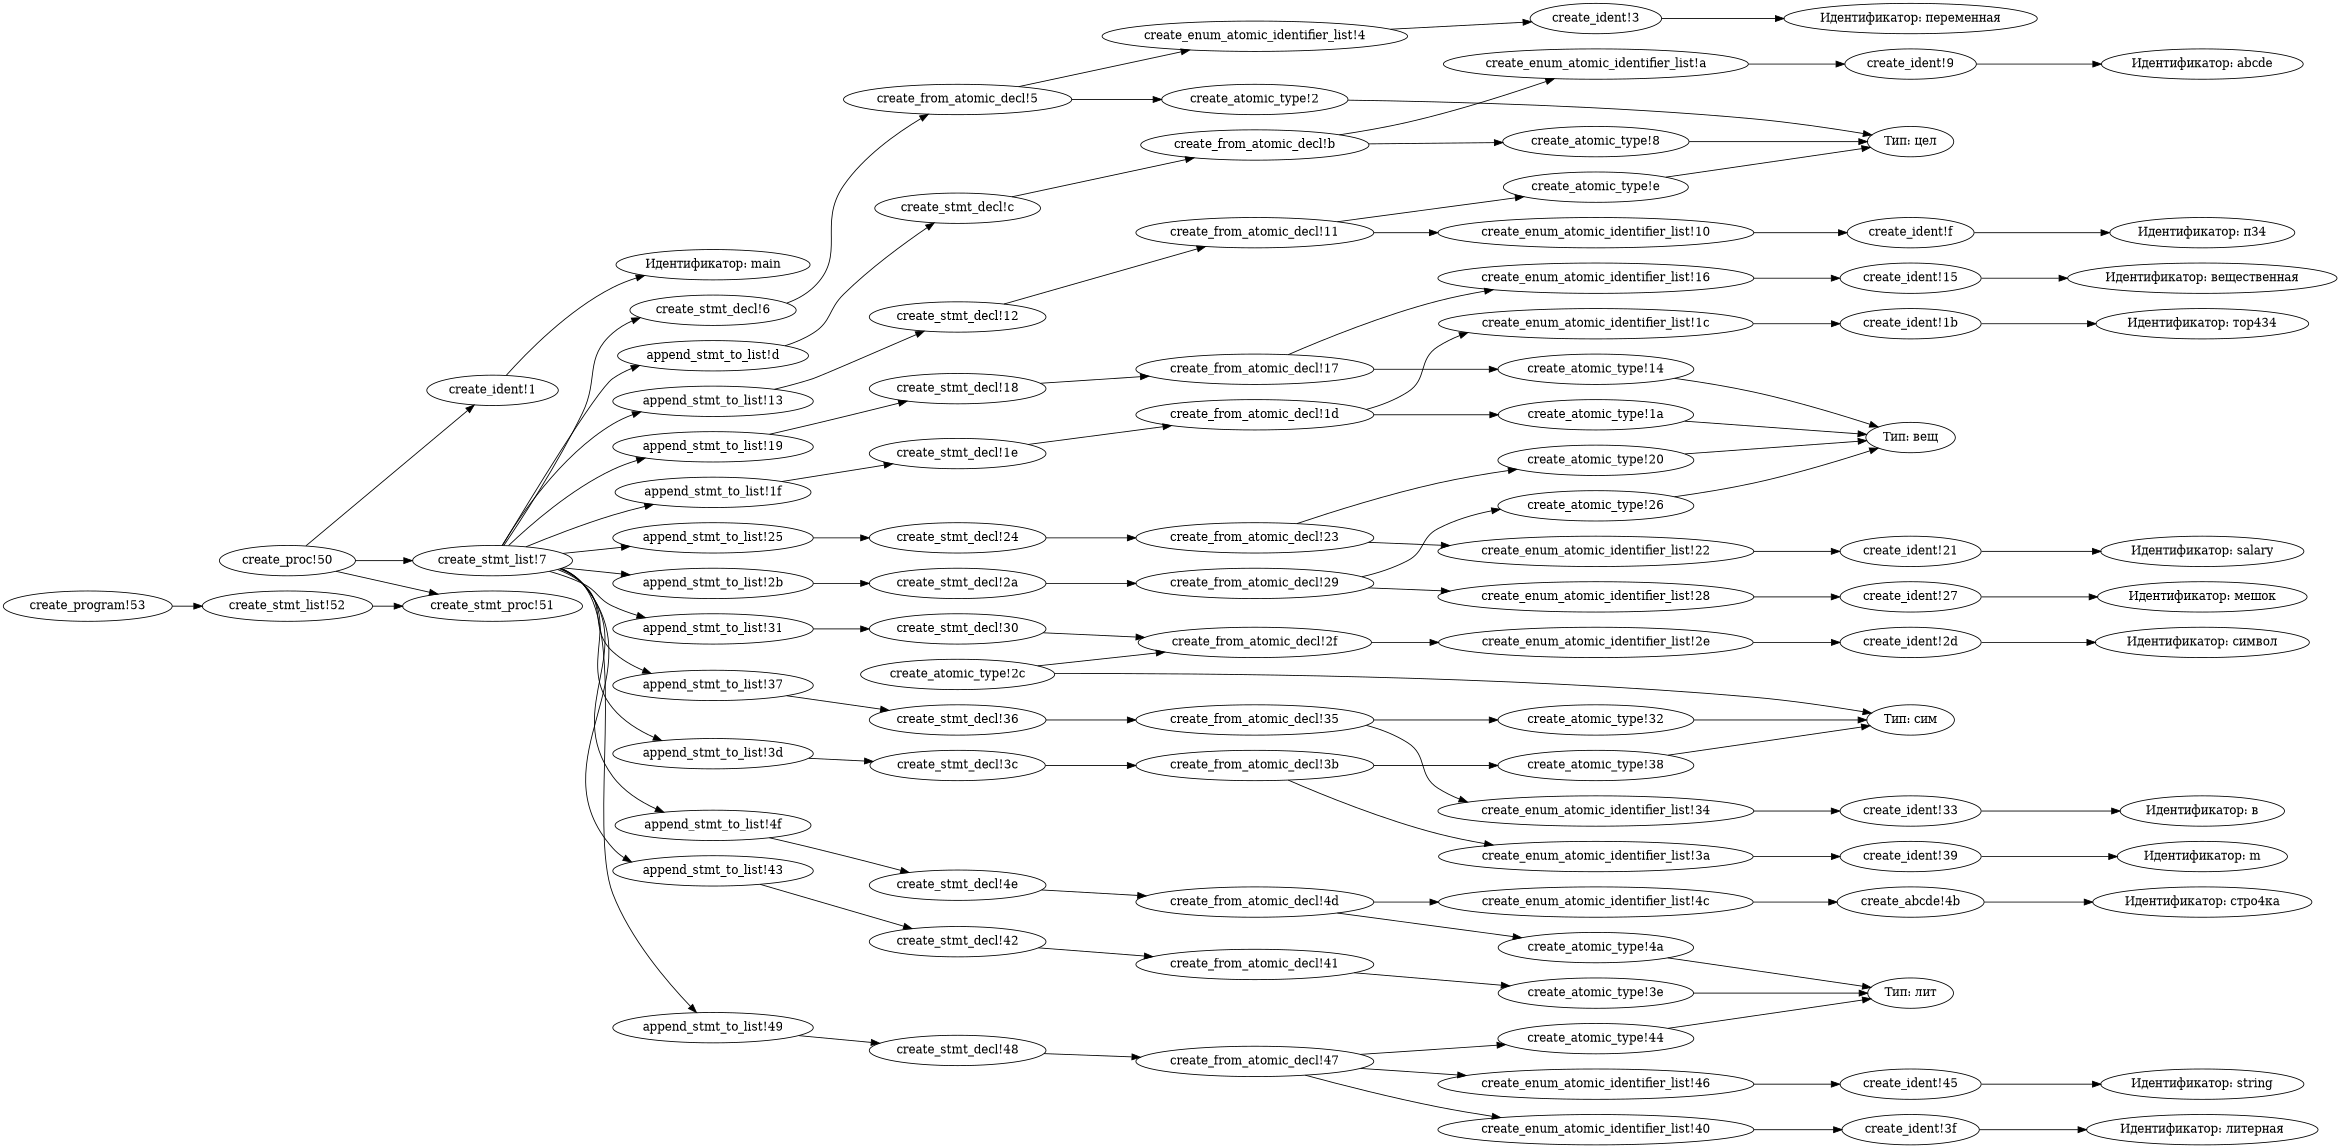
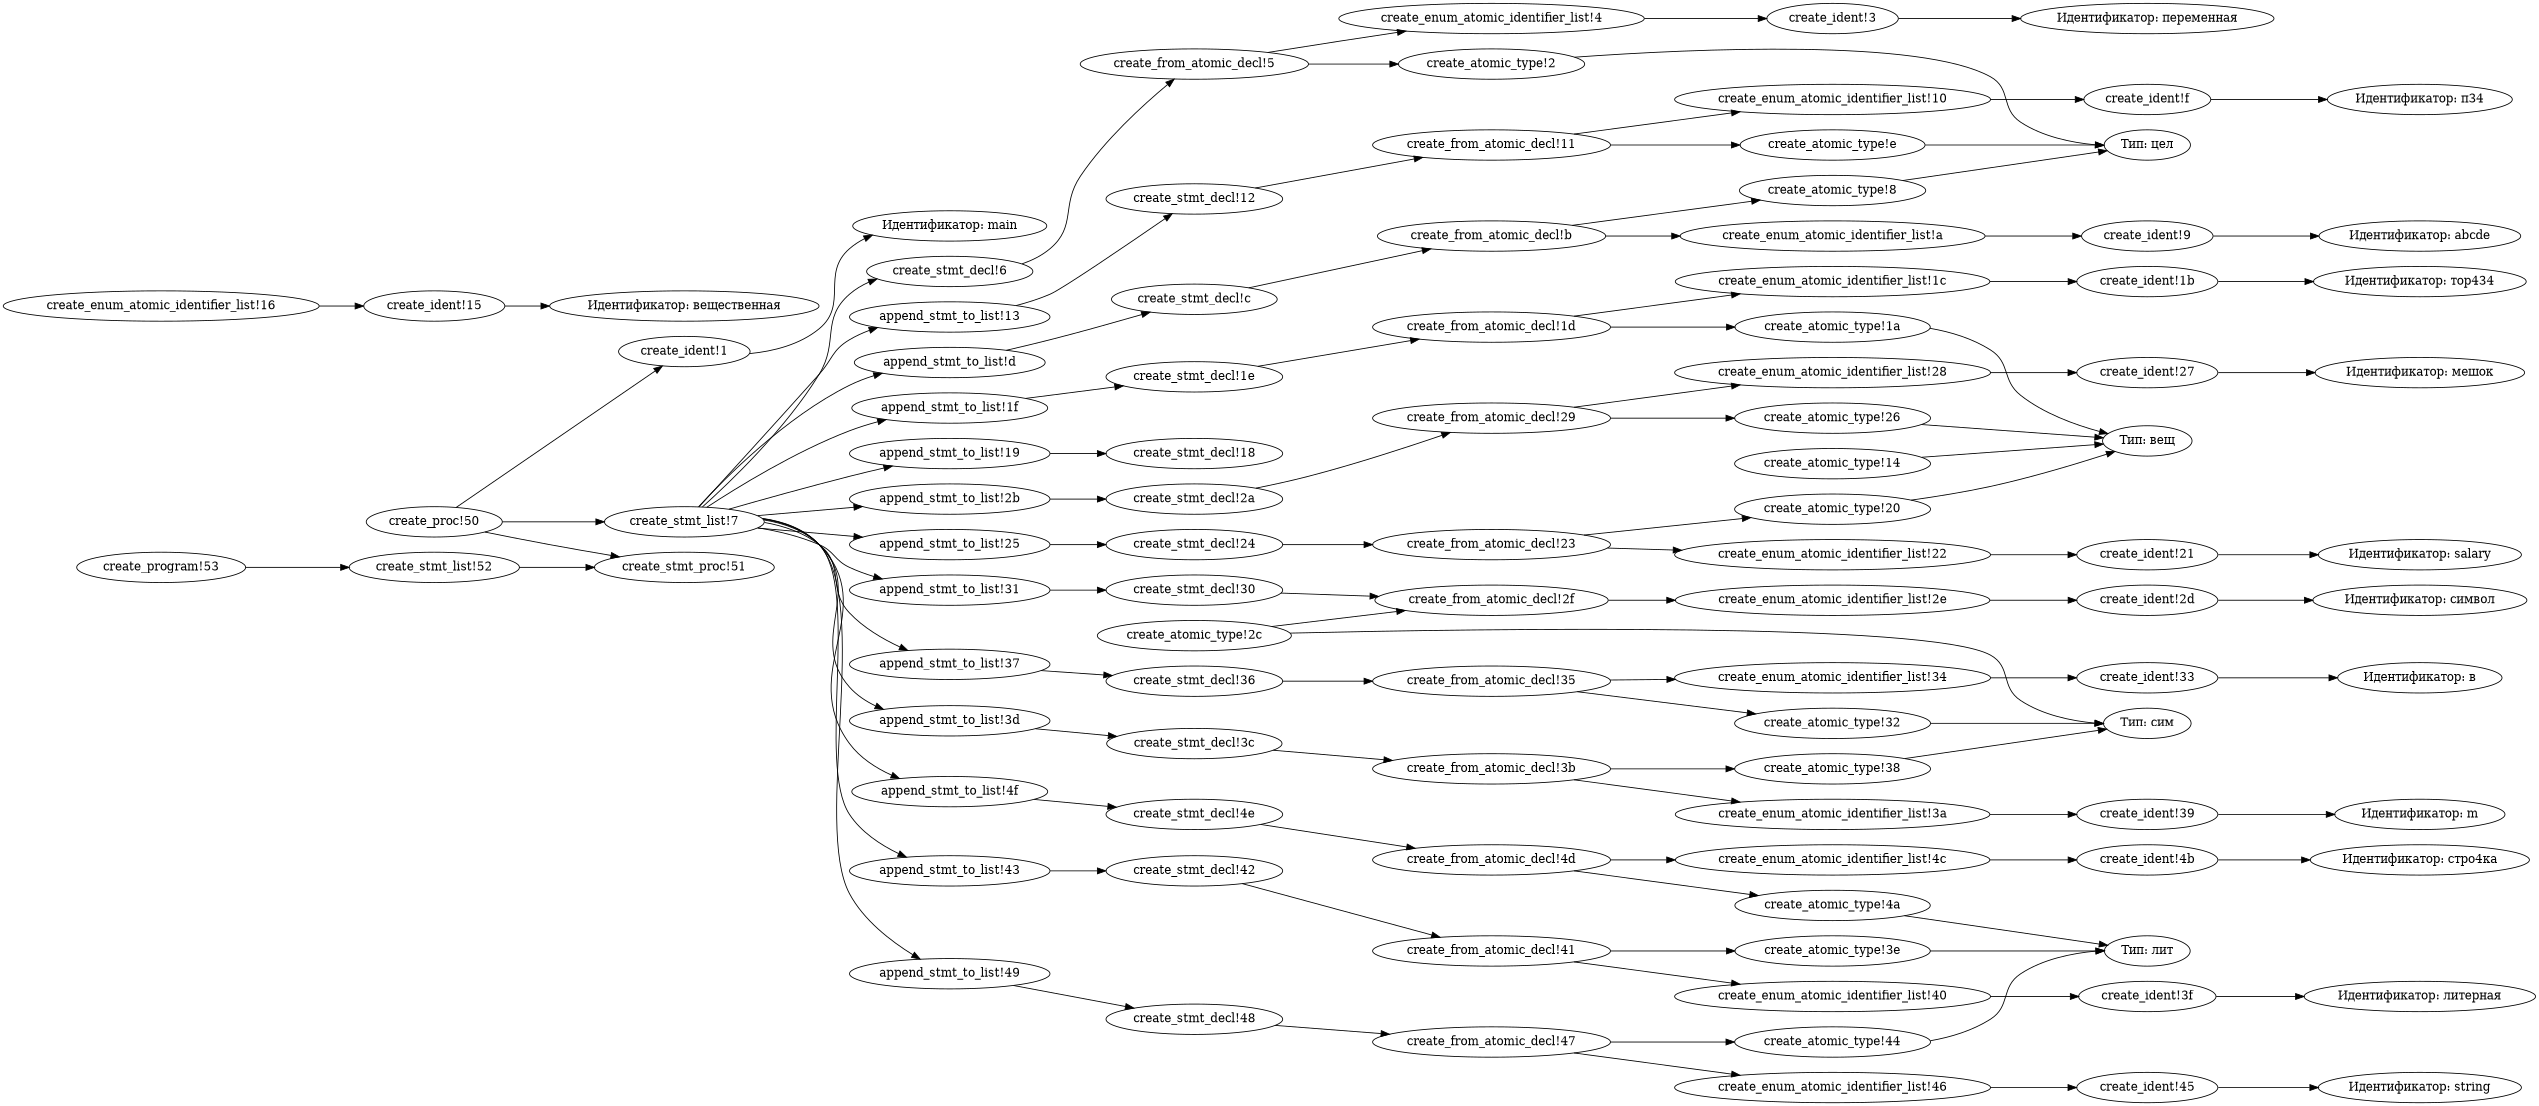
(1255, 369) -> none
(1911, 902) -> (2147, 860)
(1398, 1098) -> (1653, 972)
